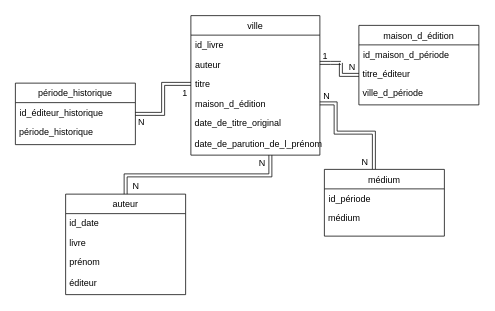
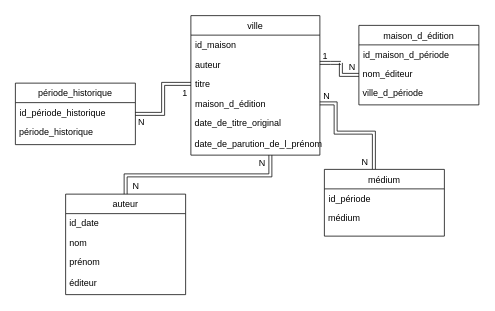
(212, 45) -> (215, 45)
(391, 74) -> (387, 74)
(68, 113) -> (68, 113)
(77, 243) -> (75, 243)
